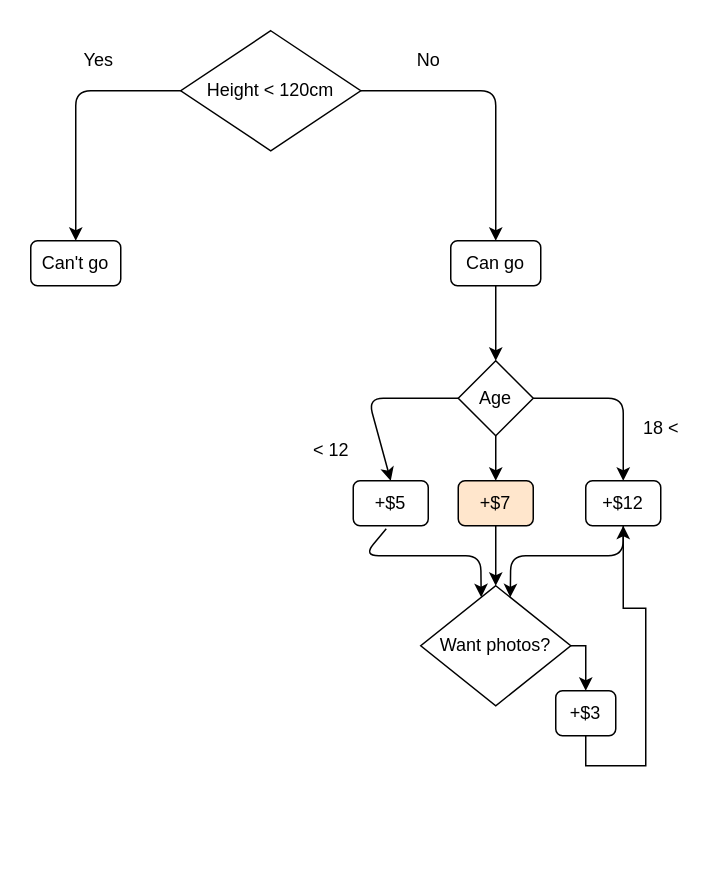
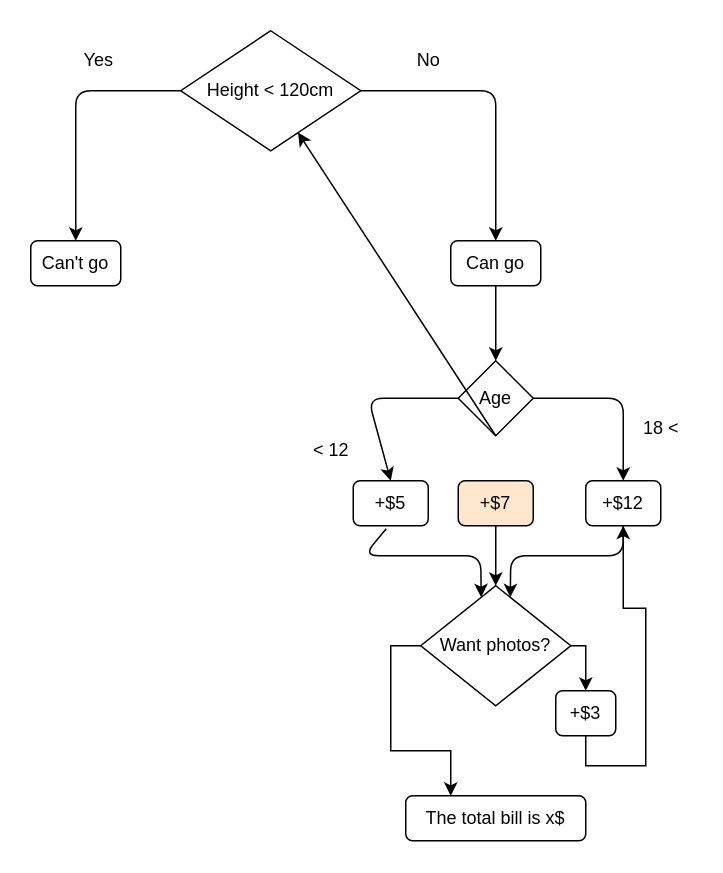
(496, 453) -> (399, 288)
none -> (391, 731)
none -> (496, 818)
